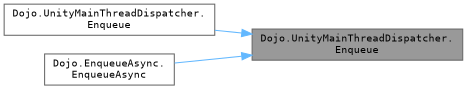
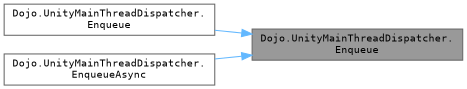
(109, 70) -> (109, 70)
